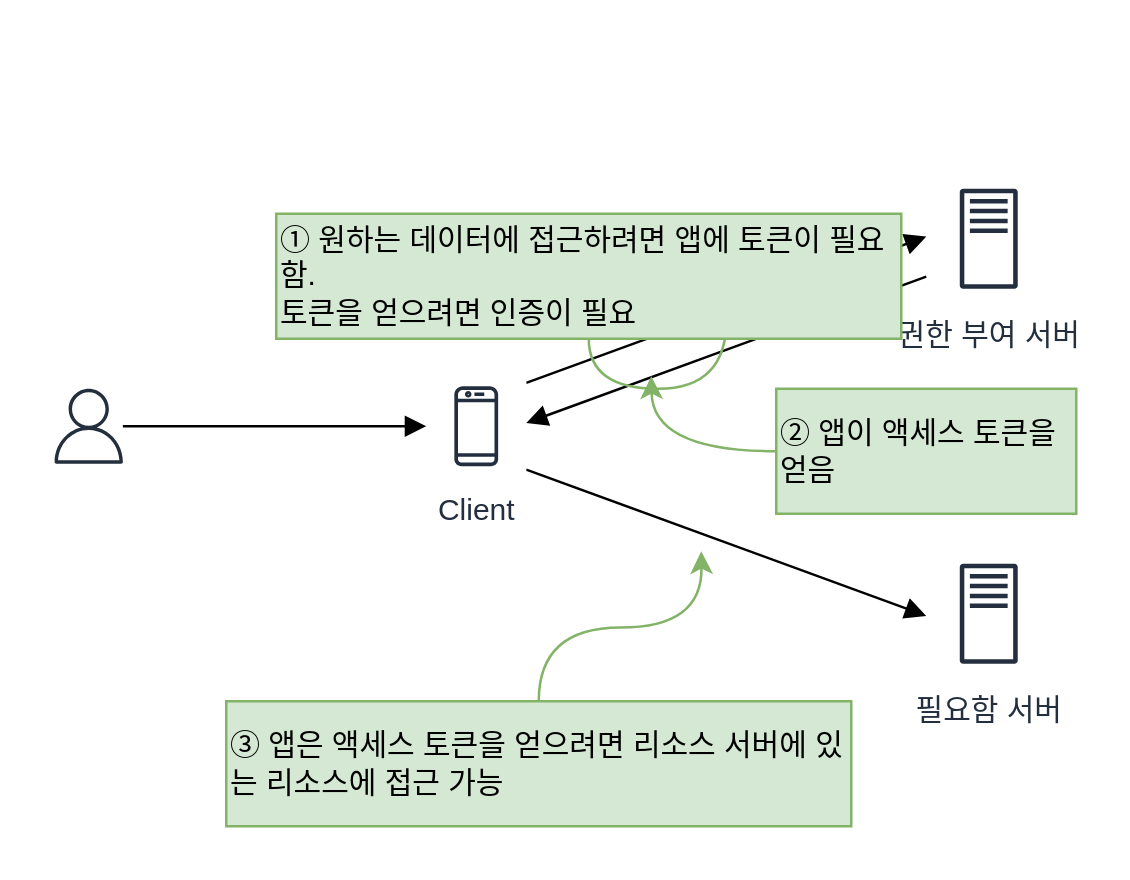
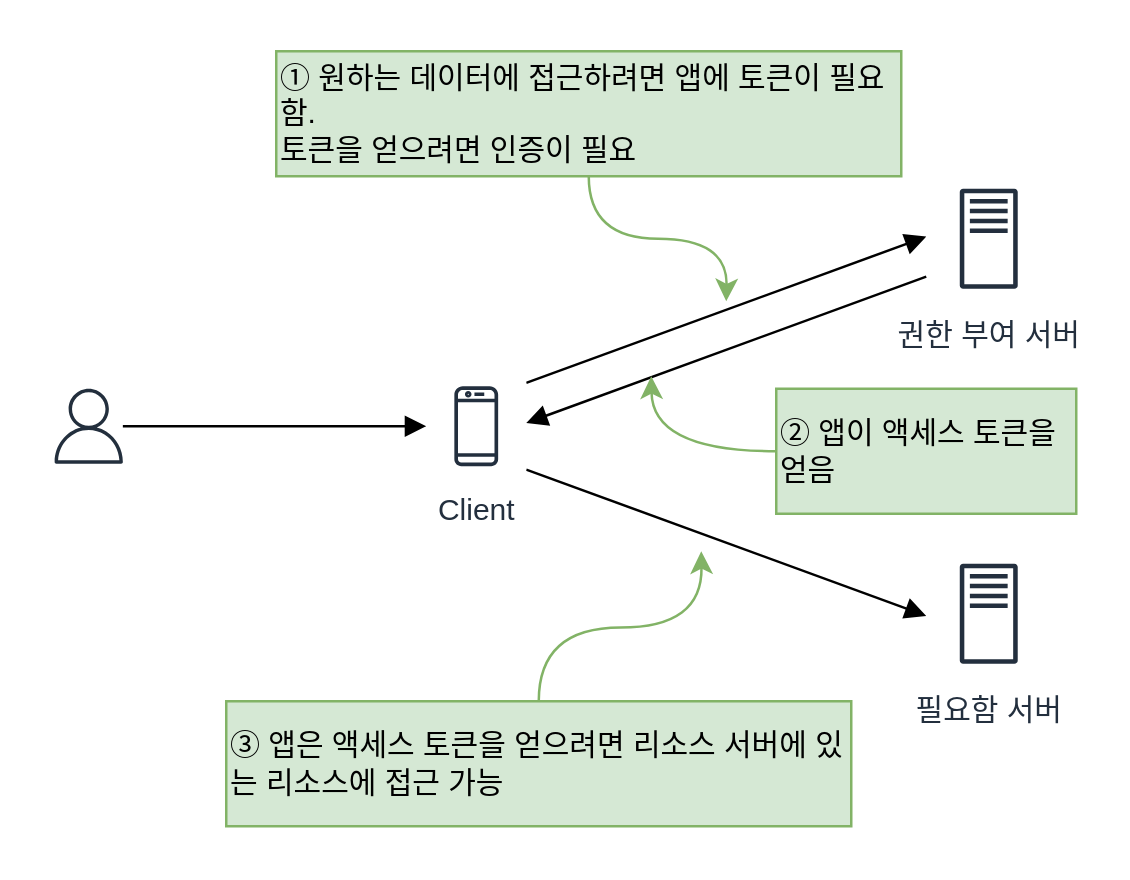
(589, 276) -> (589, 114)
